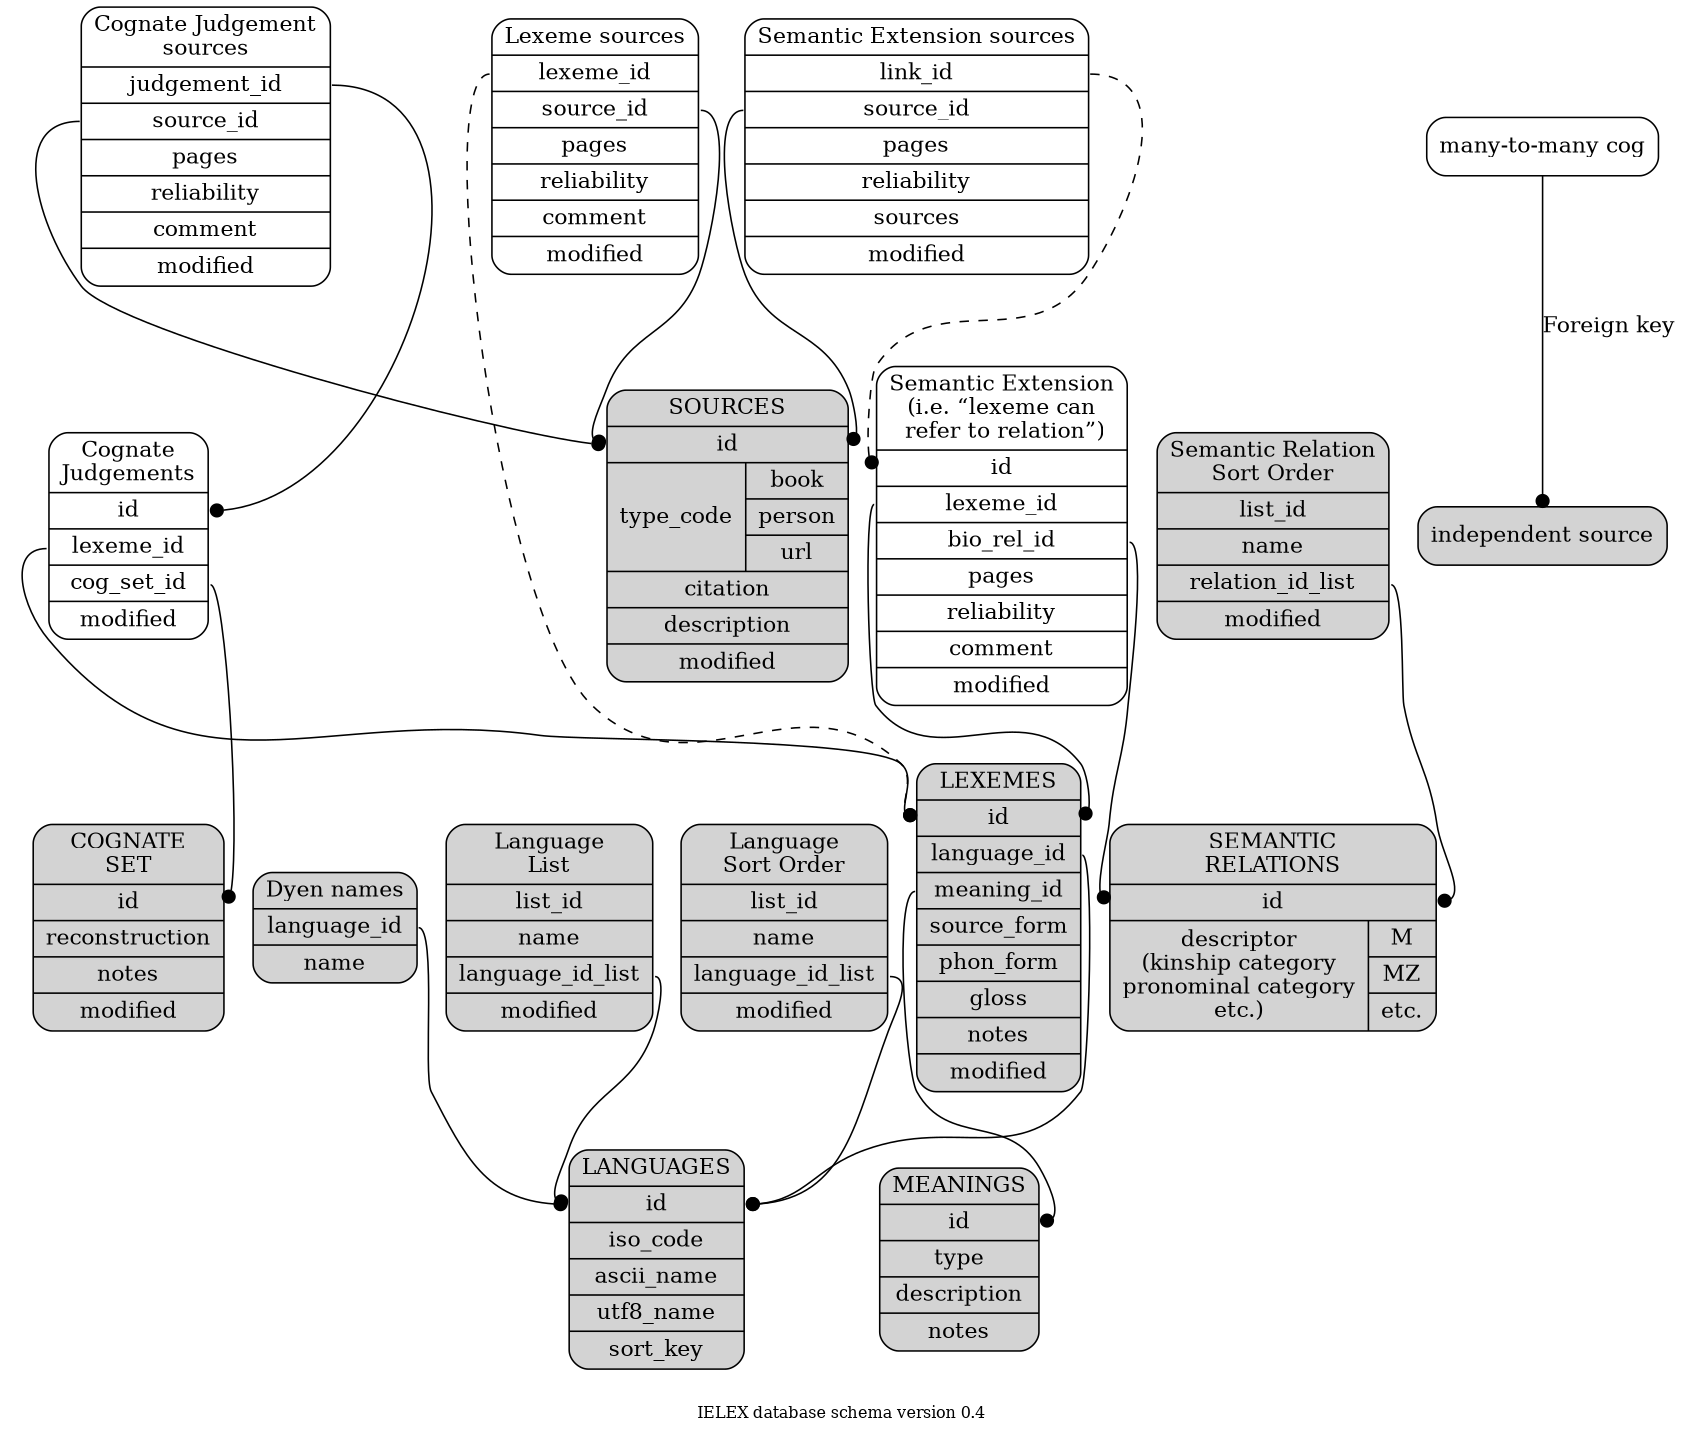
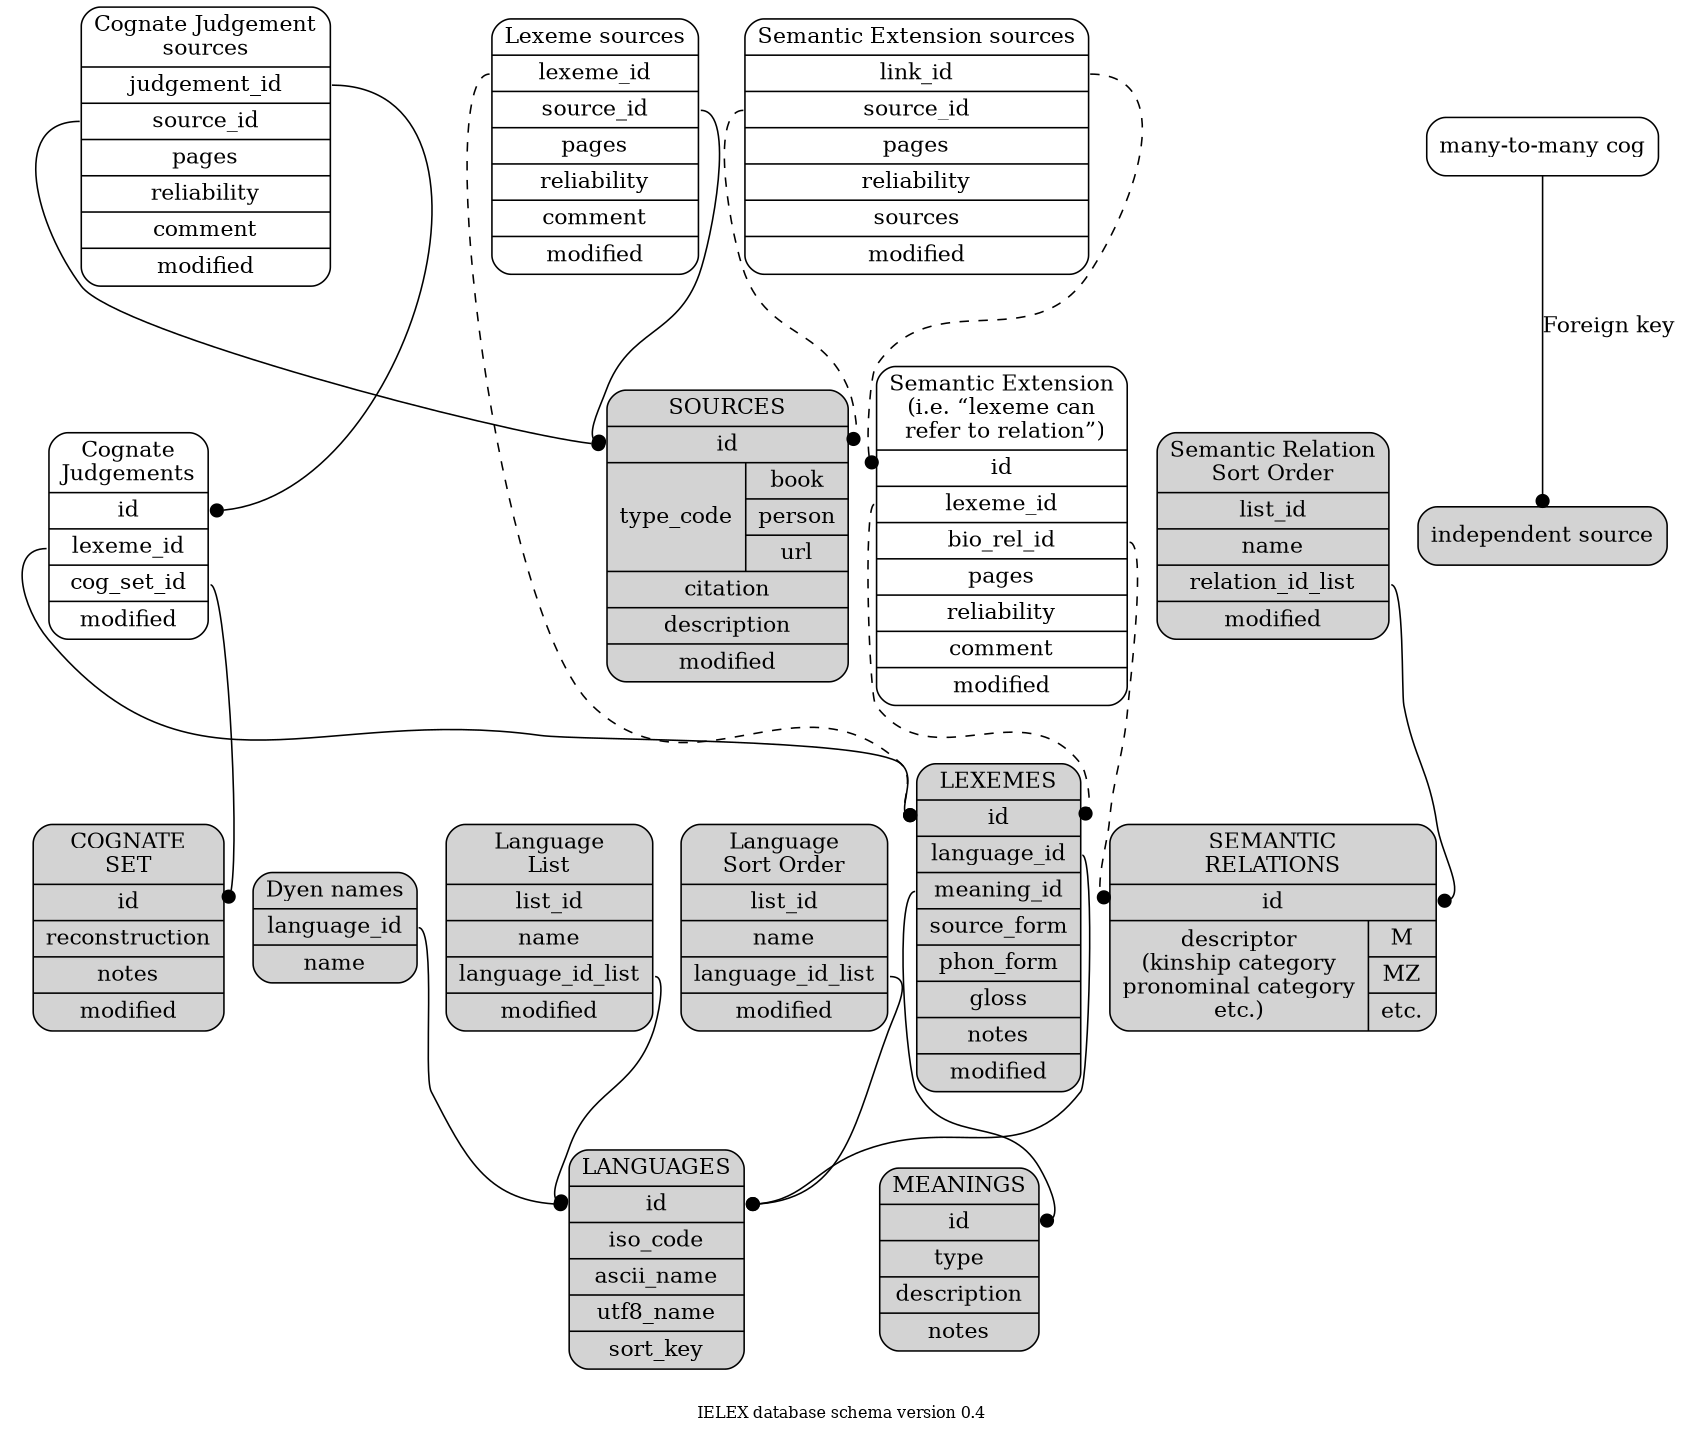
(751, 287) -> (751, 287)
(1127, 717) -> (1127, 717)
(901, 728) -> (901, 728)
